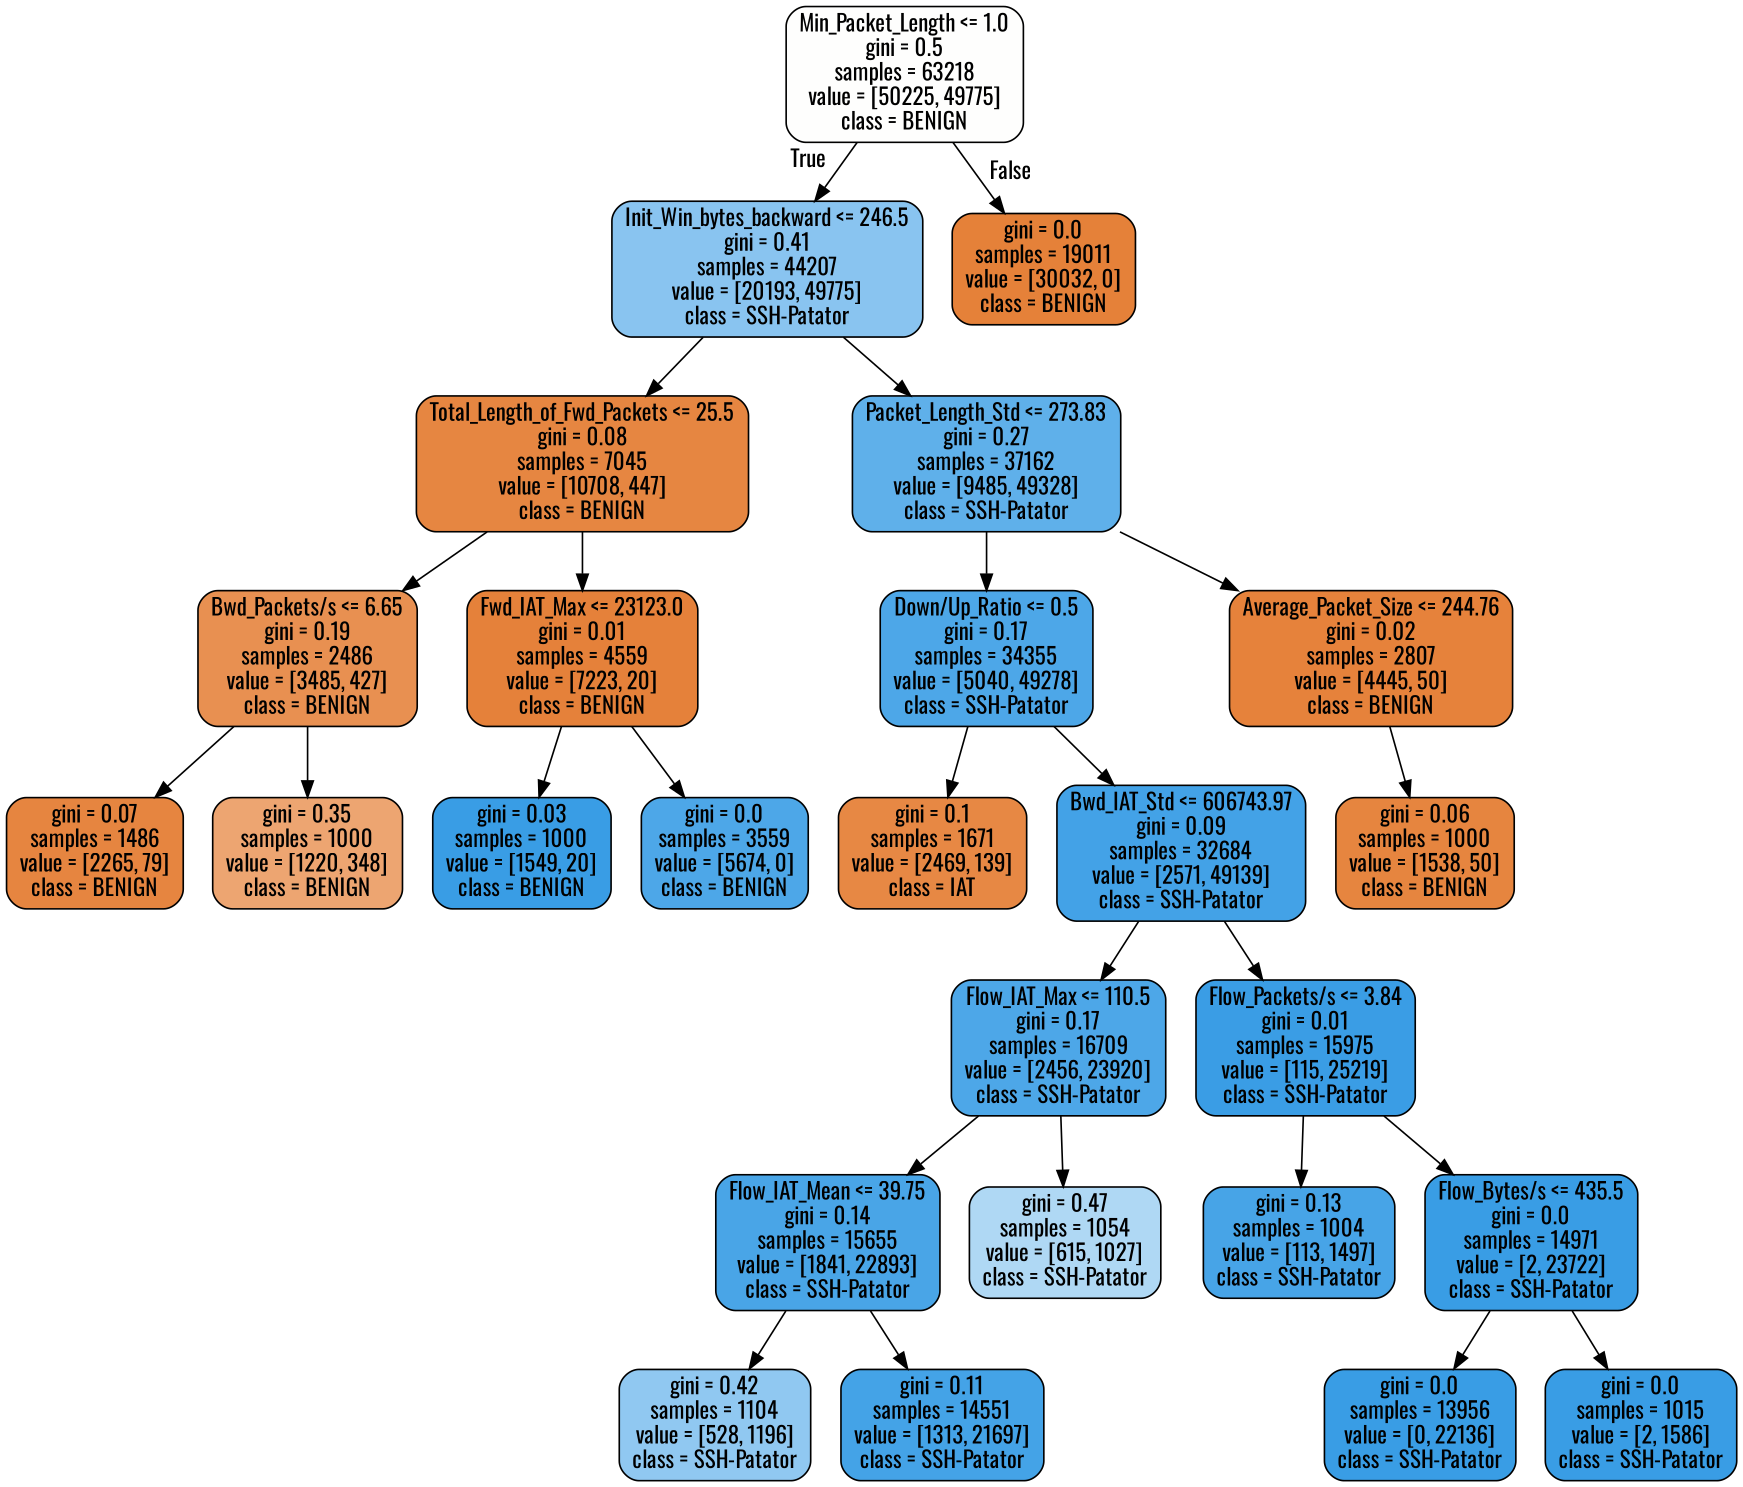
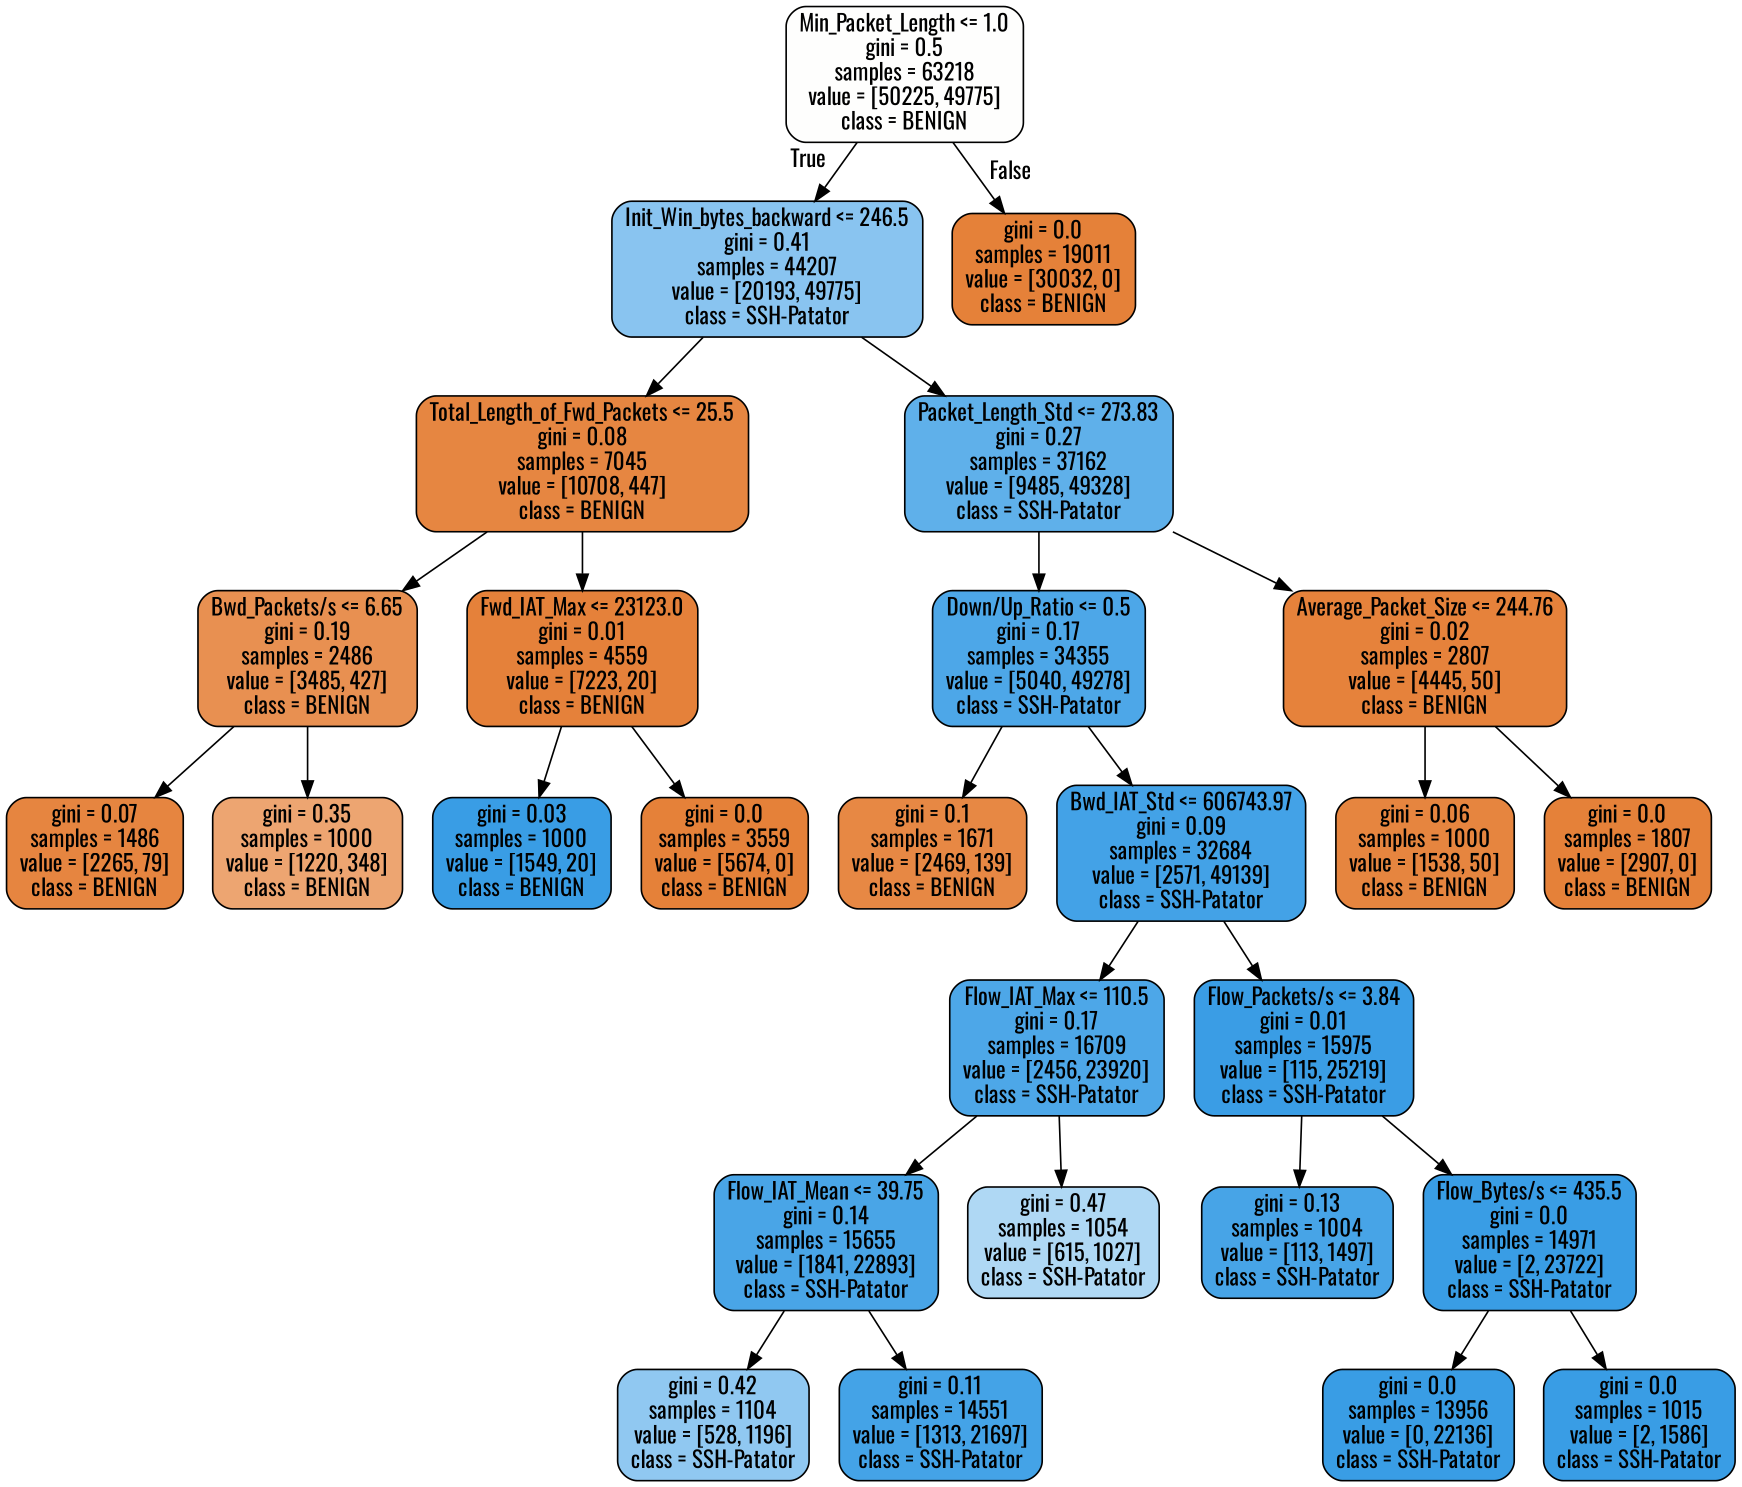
(725, 853) -> (725, 853)
(933, 853) -> (933, 853)
none -> (1628, 853)
